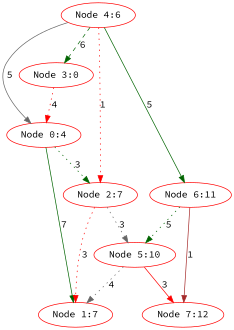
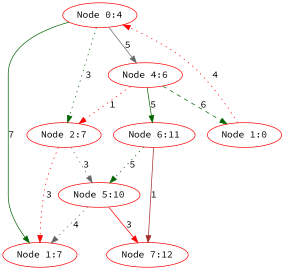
(10, 58) -> (120, 42)
(56, 75) -> (245, 135)
